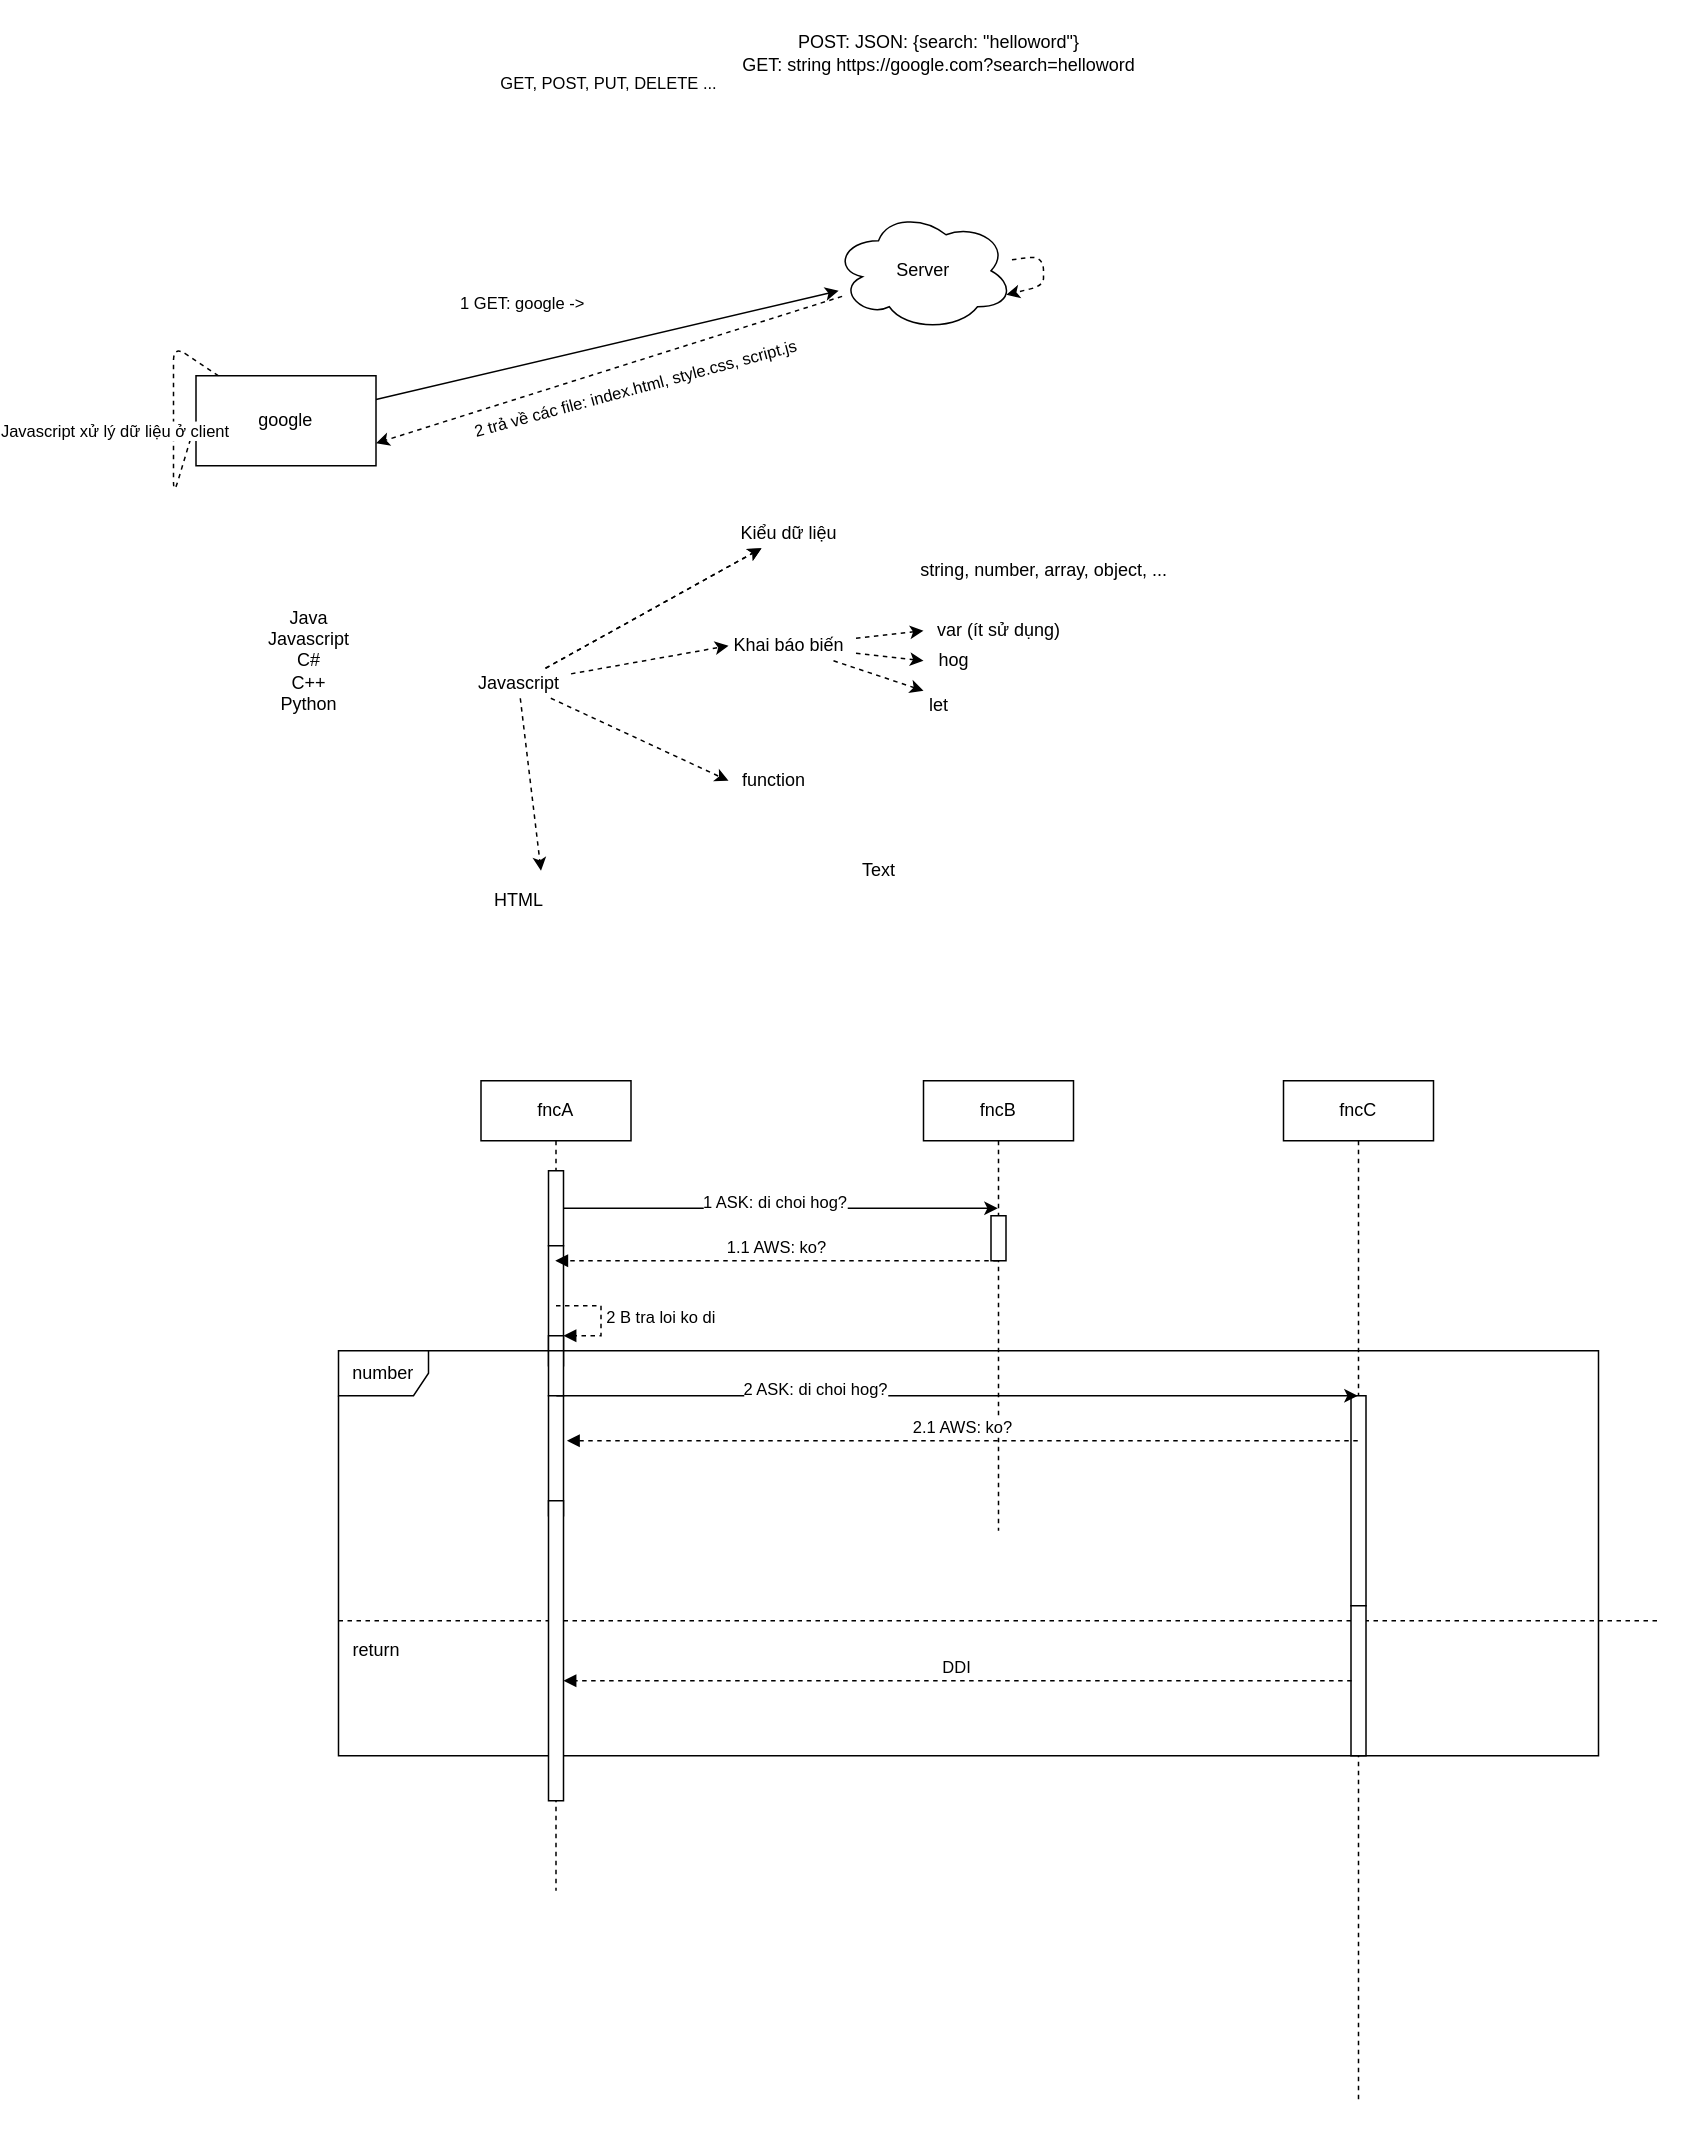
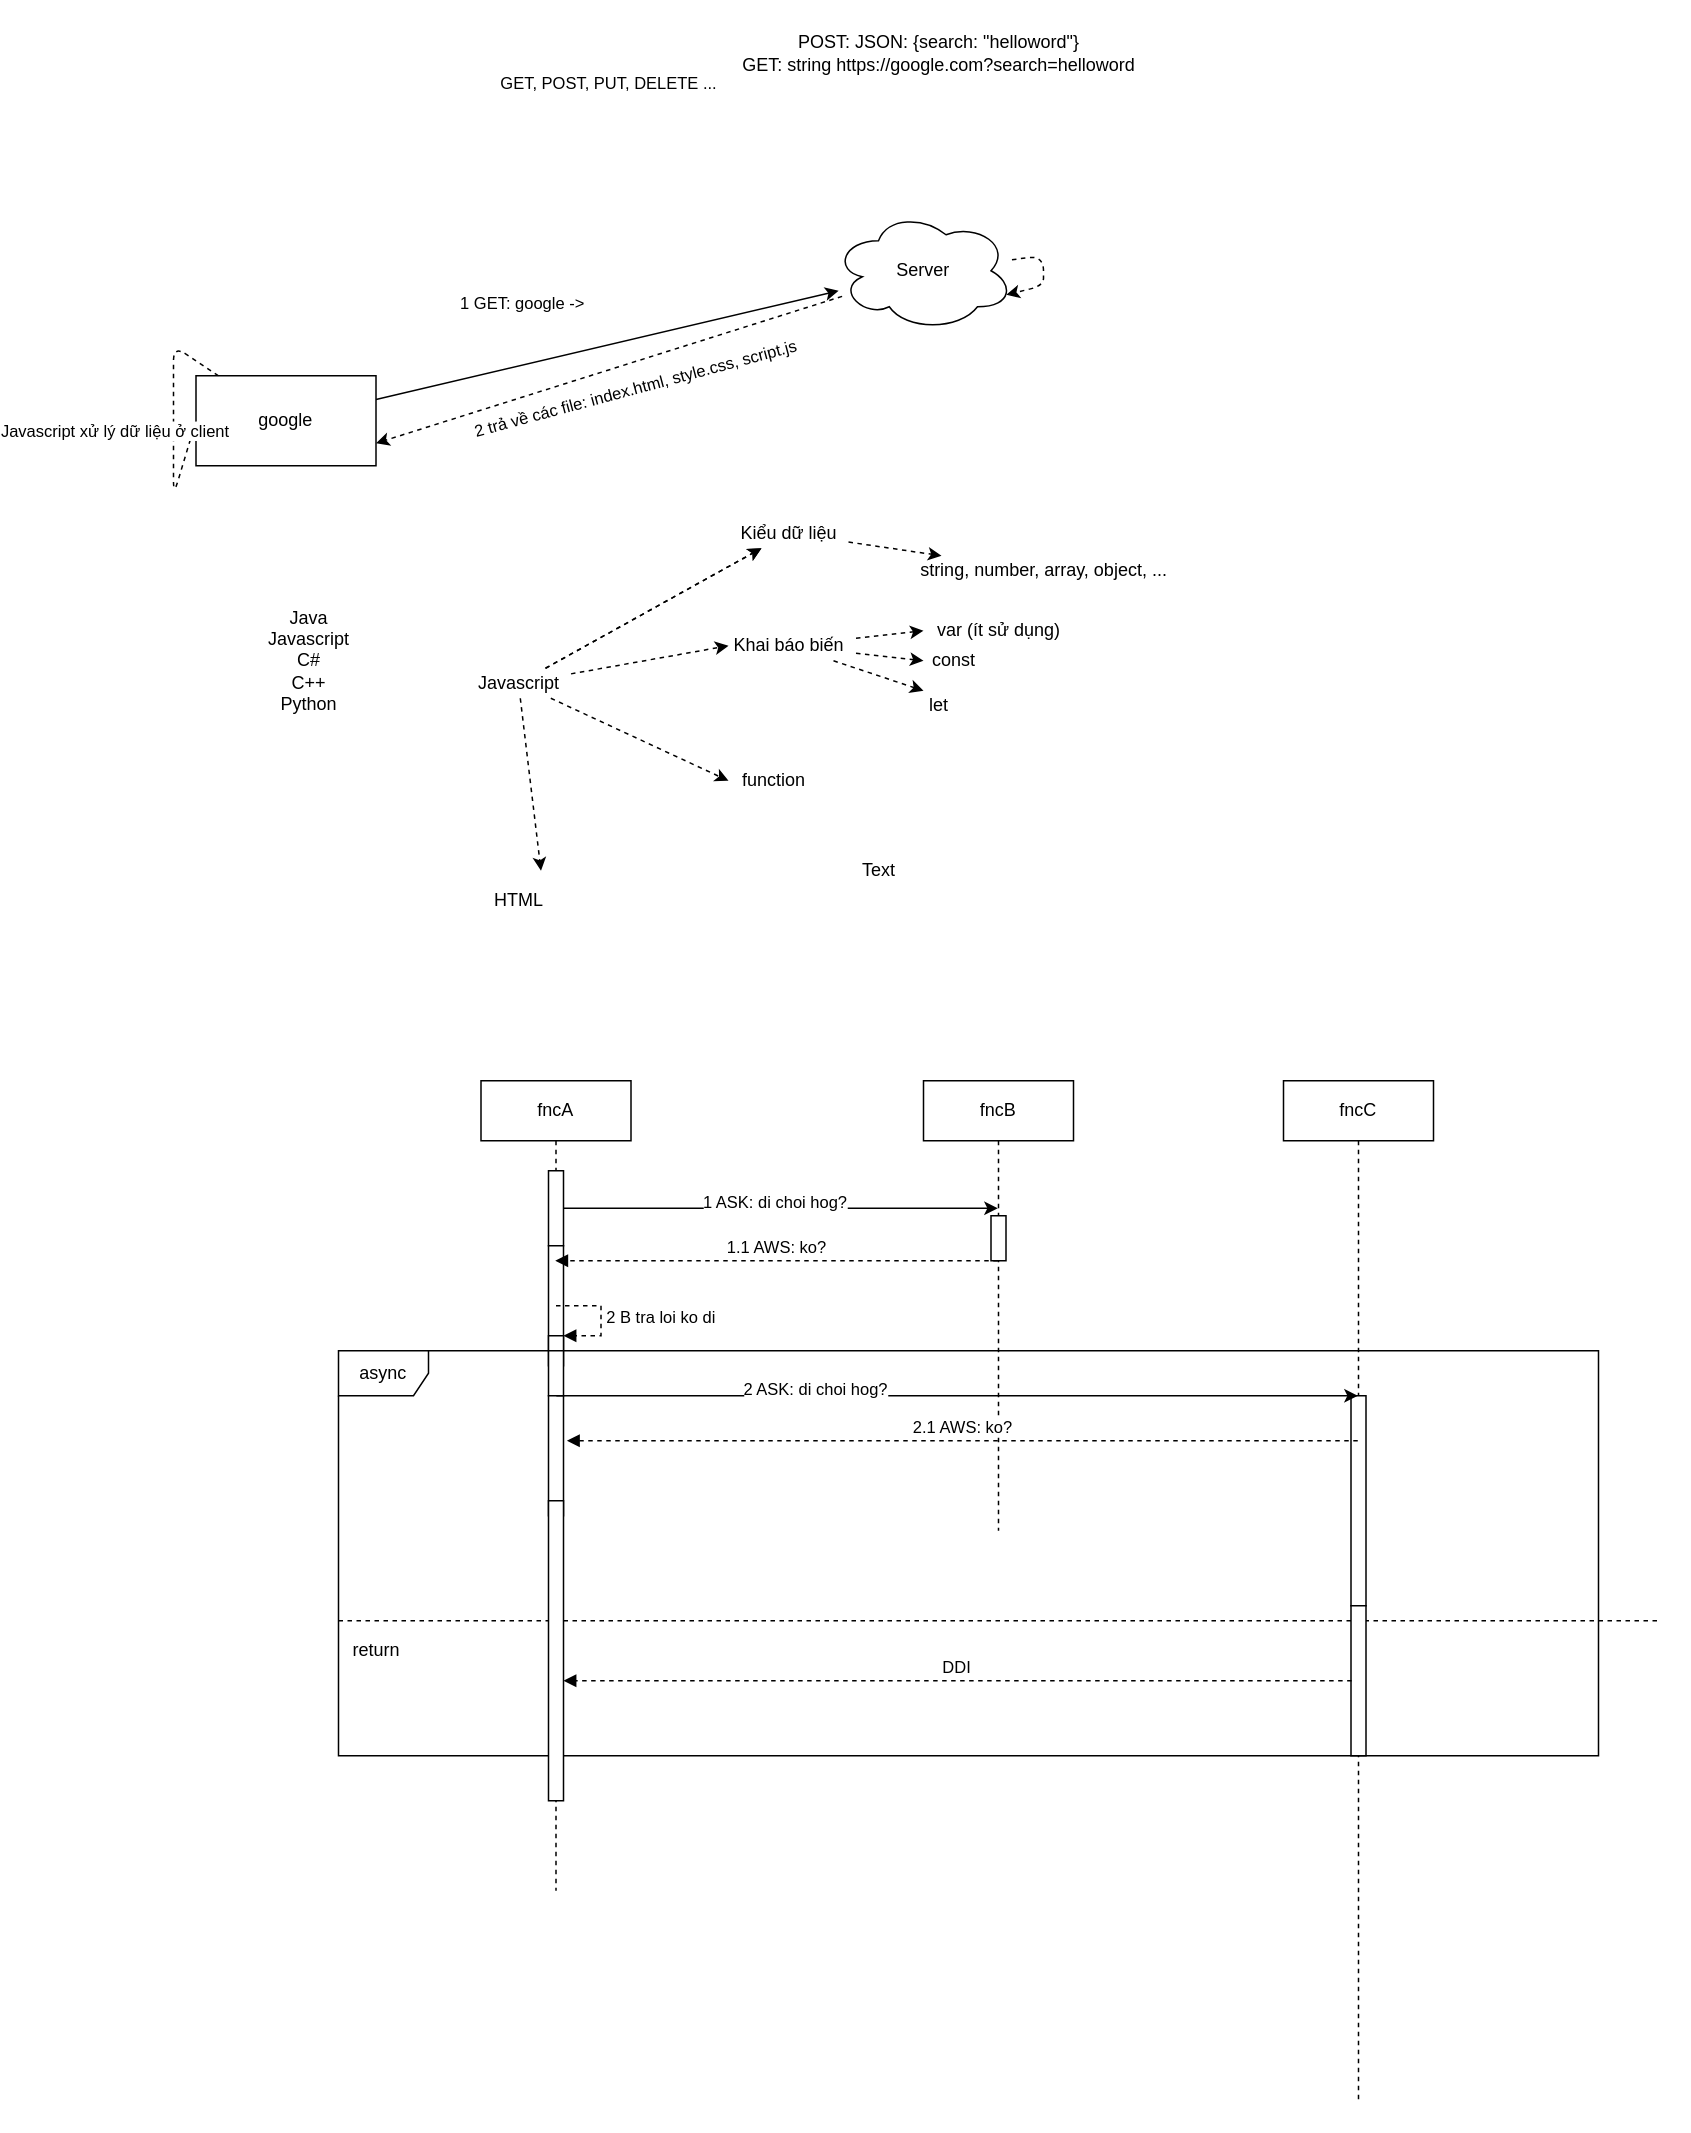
none -> (889, 548)
(954, 661) -> (954, 661)
(383, 1373) -> (383, 1373)
